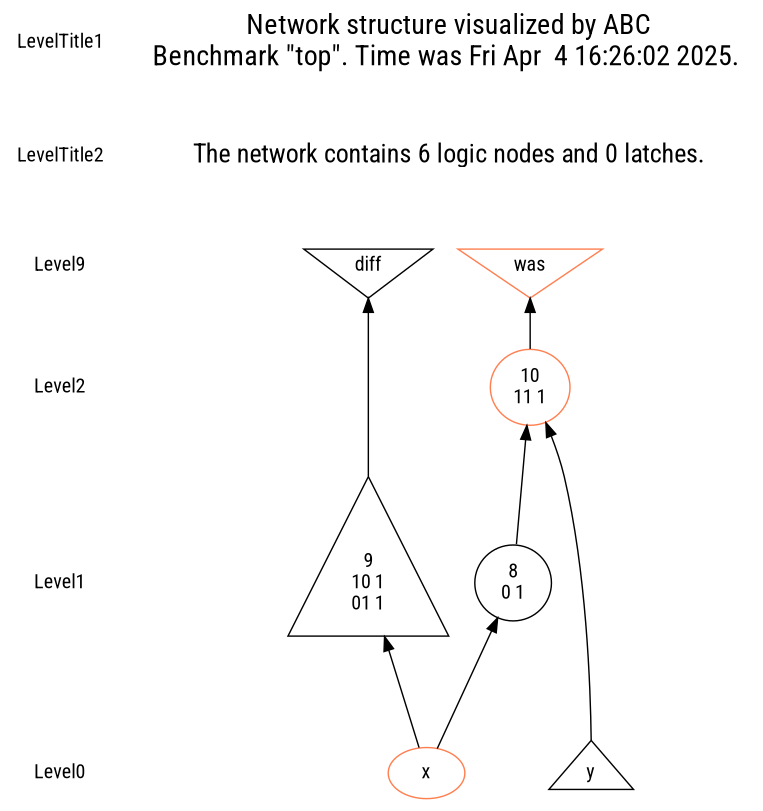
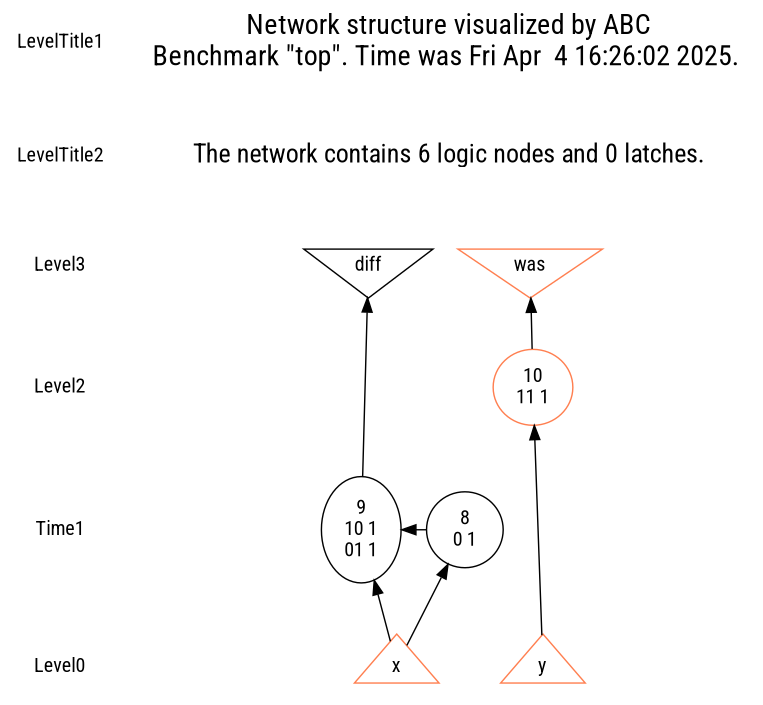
(60, 265) -> (60, 265)
(521, 492) -> (421, 530)
(60, 583) -> (60, 530)
(368, 583) -> (361, 530)
(427, 773) -> (397, 667)
(591, 773) -> (543, 667)
